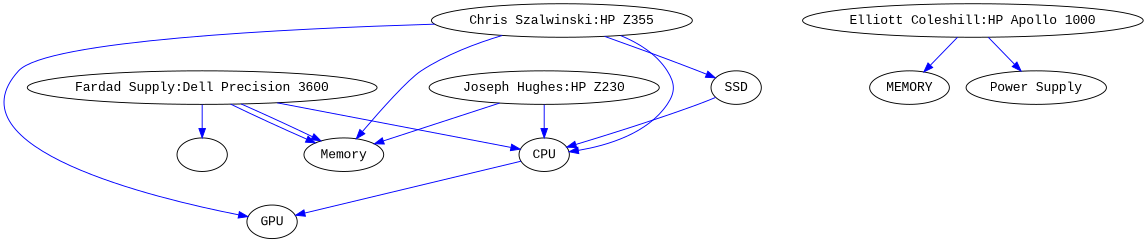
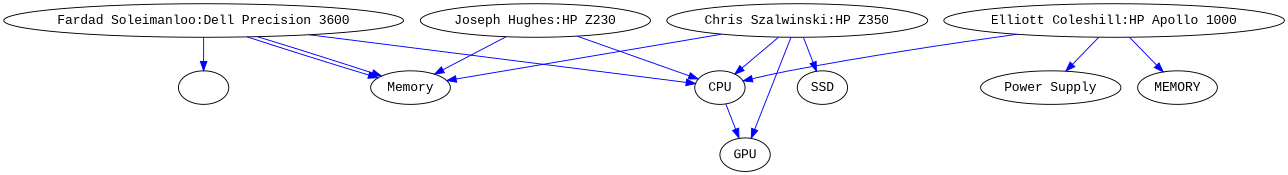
(562, 21) -> (797, 21)
(202, 88) -> (204, 21)
(632, 127) -> (884, 54)
